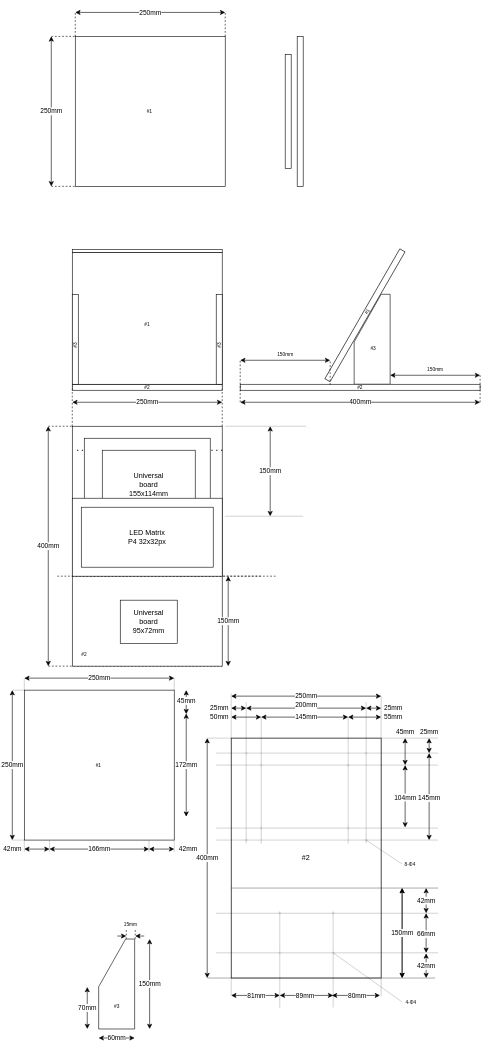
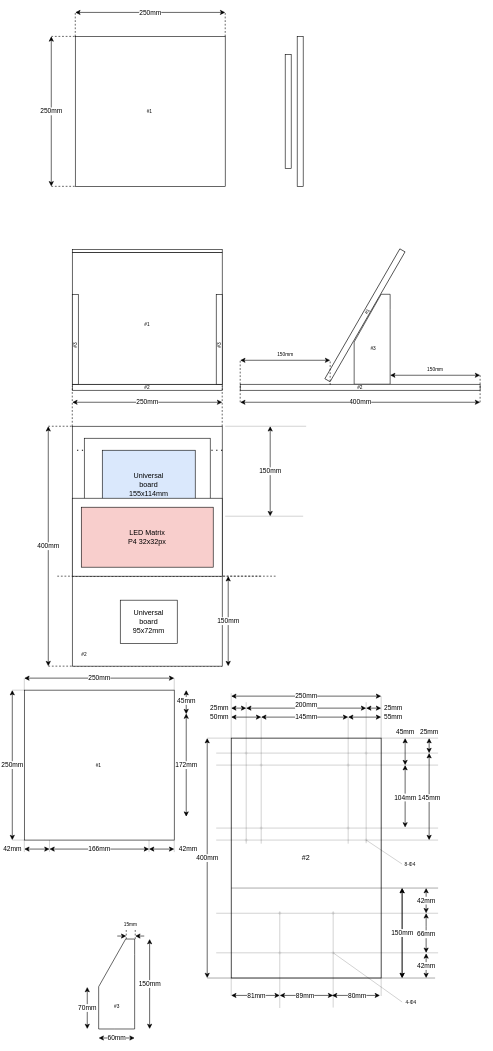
(149, 485) -> (149, 485)
(147, 537) -> (147, 537)
